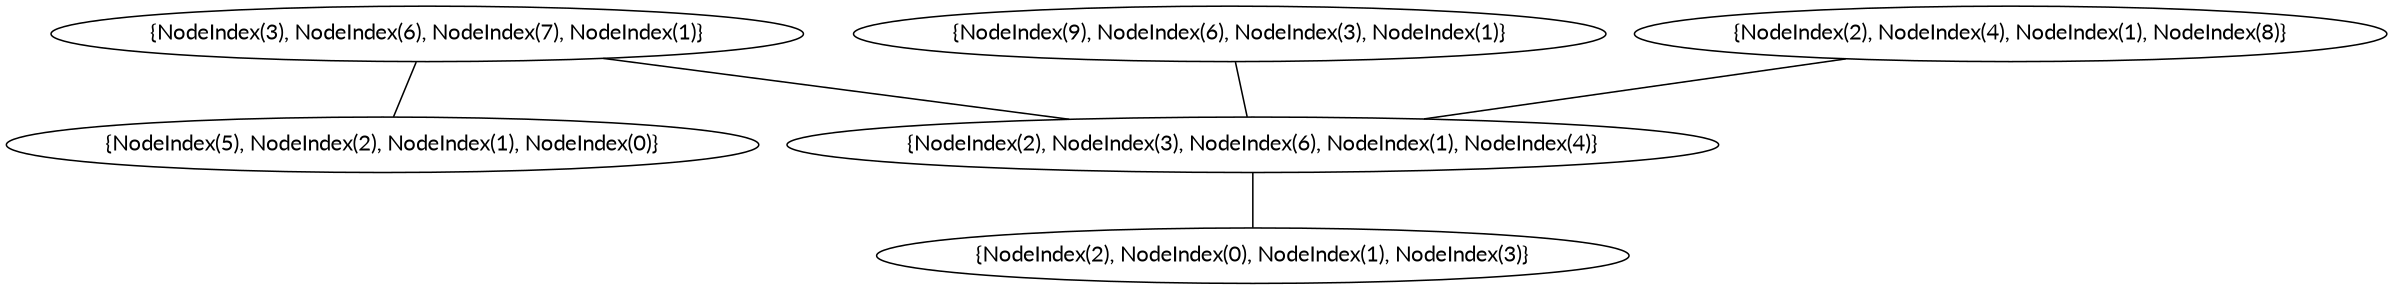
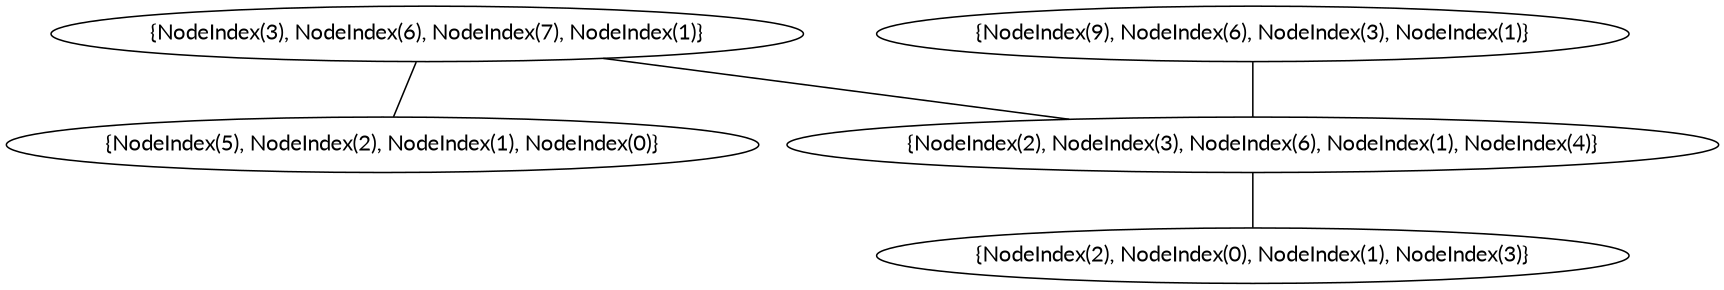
(2011, 34) -> none
